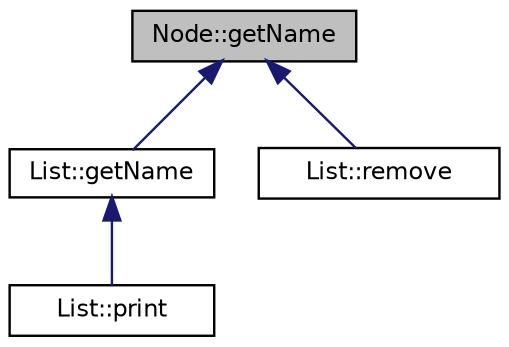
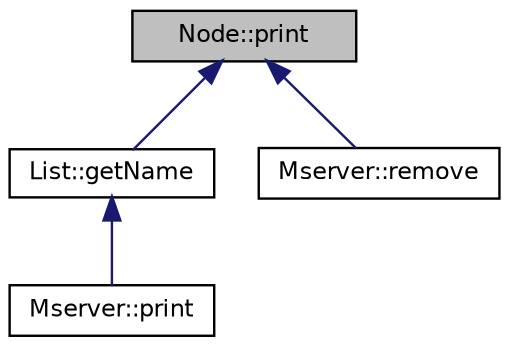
(244, 36) -> (244, 36)
(379, 173) -> (379, 173)
(112, 310) -> (112, 310)
